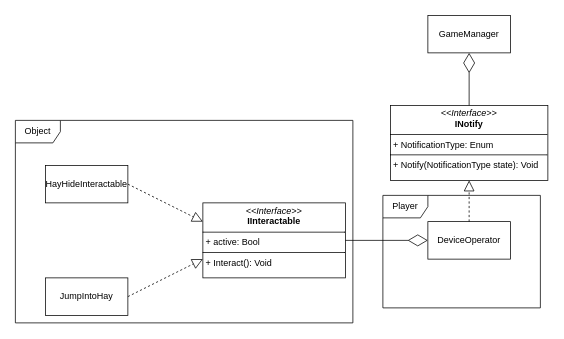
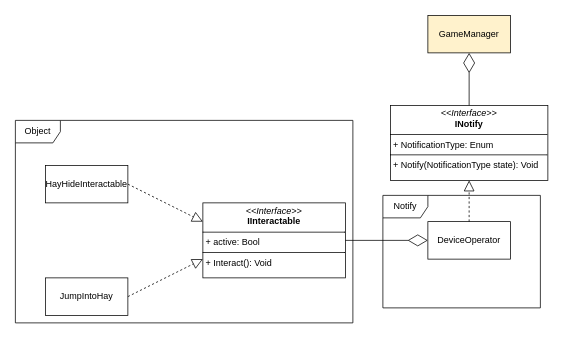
(469, 34) -> (469, 34)
(405, 207) -> (405, 207)
